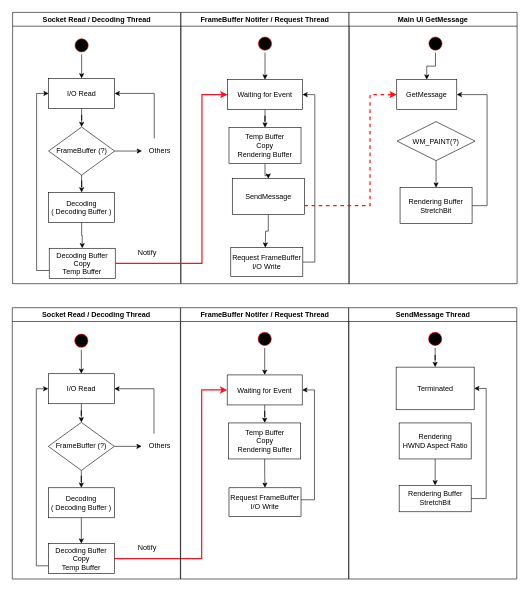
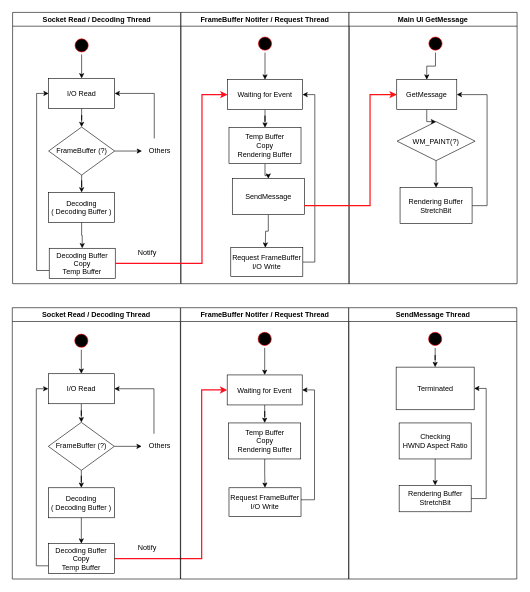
none -> (428, 122)
(370, 173) -> (370, 173)
(435, 441) -> (435, 441)
